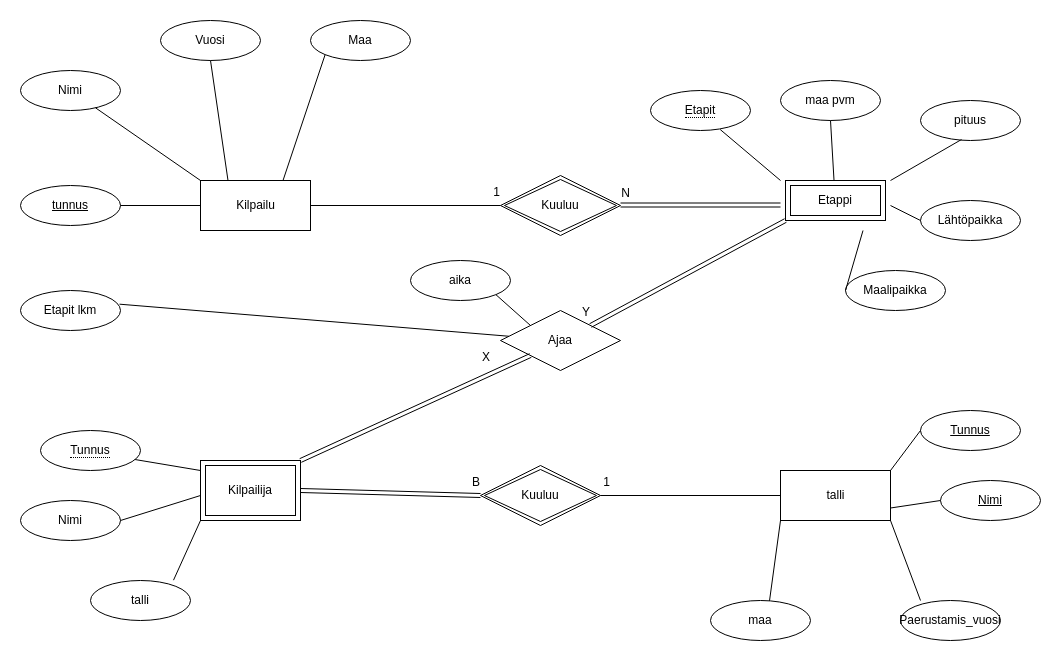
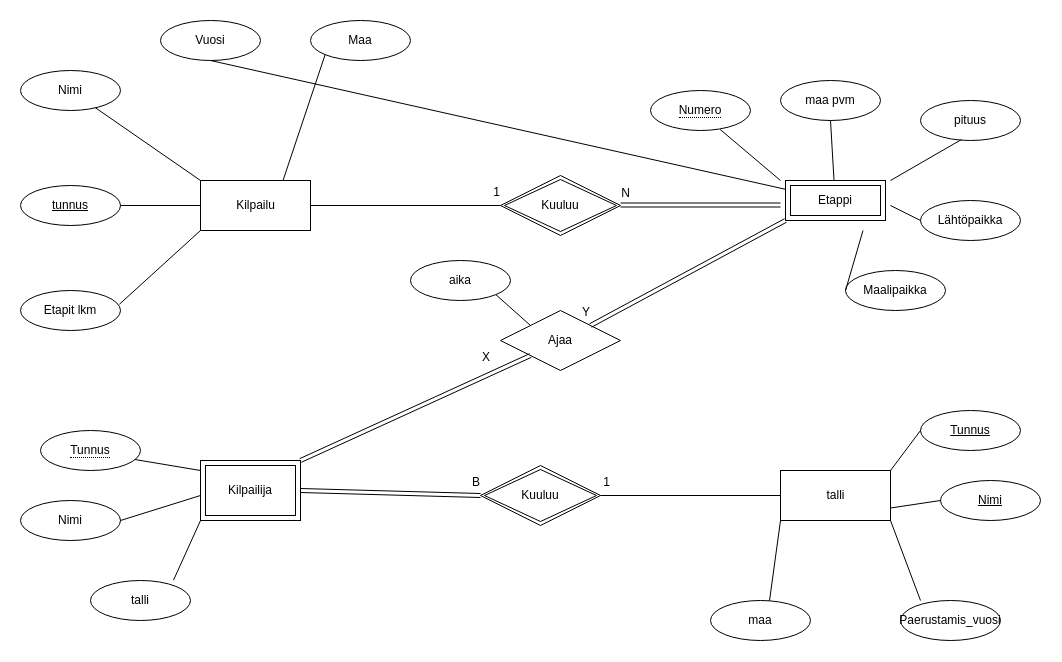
(701, 111) -> (701, 111)
(219, 120) -> (498, 125)
(313, 320) -> (160, 268)
